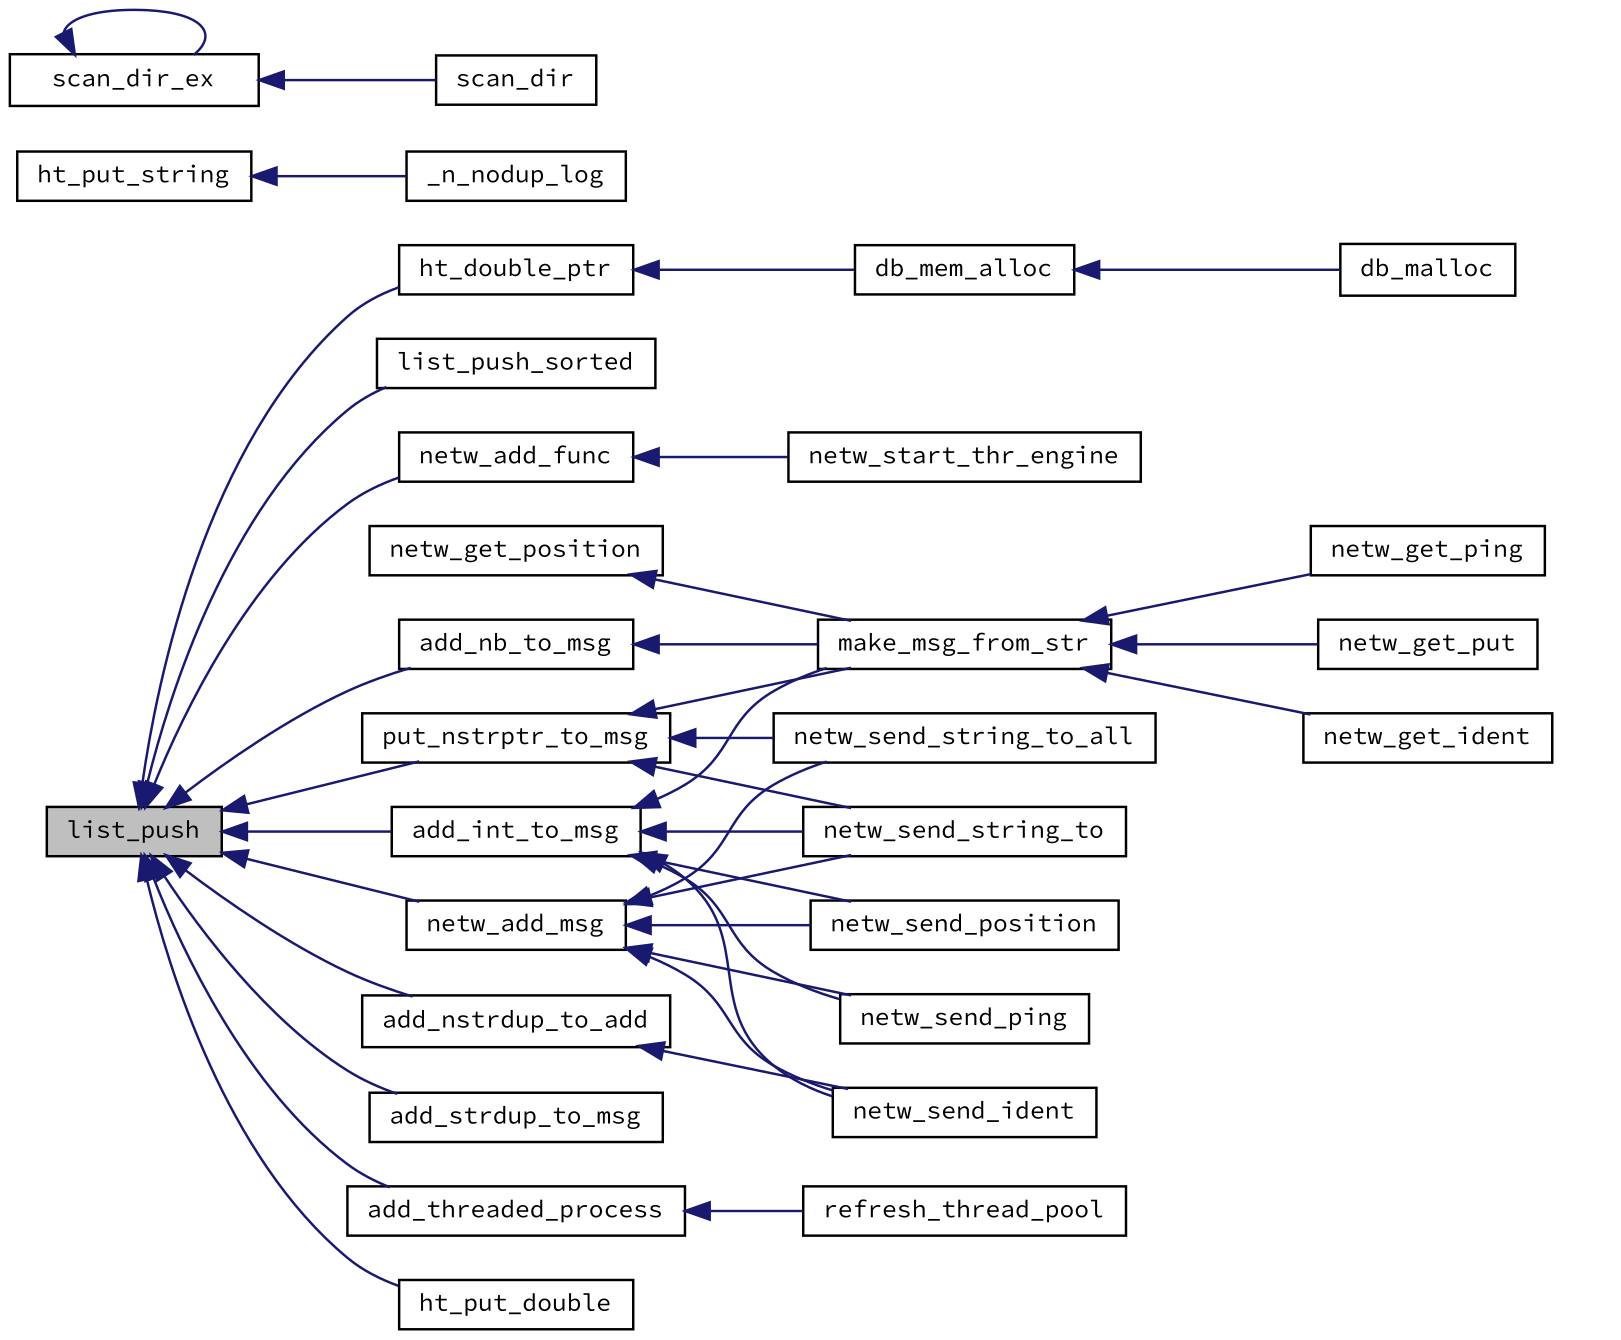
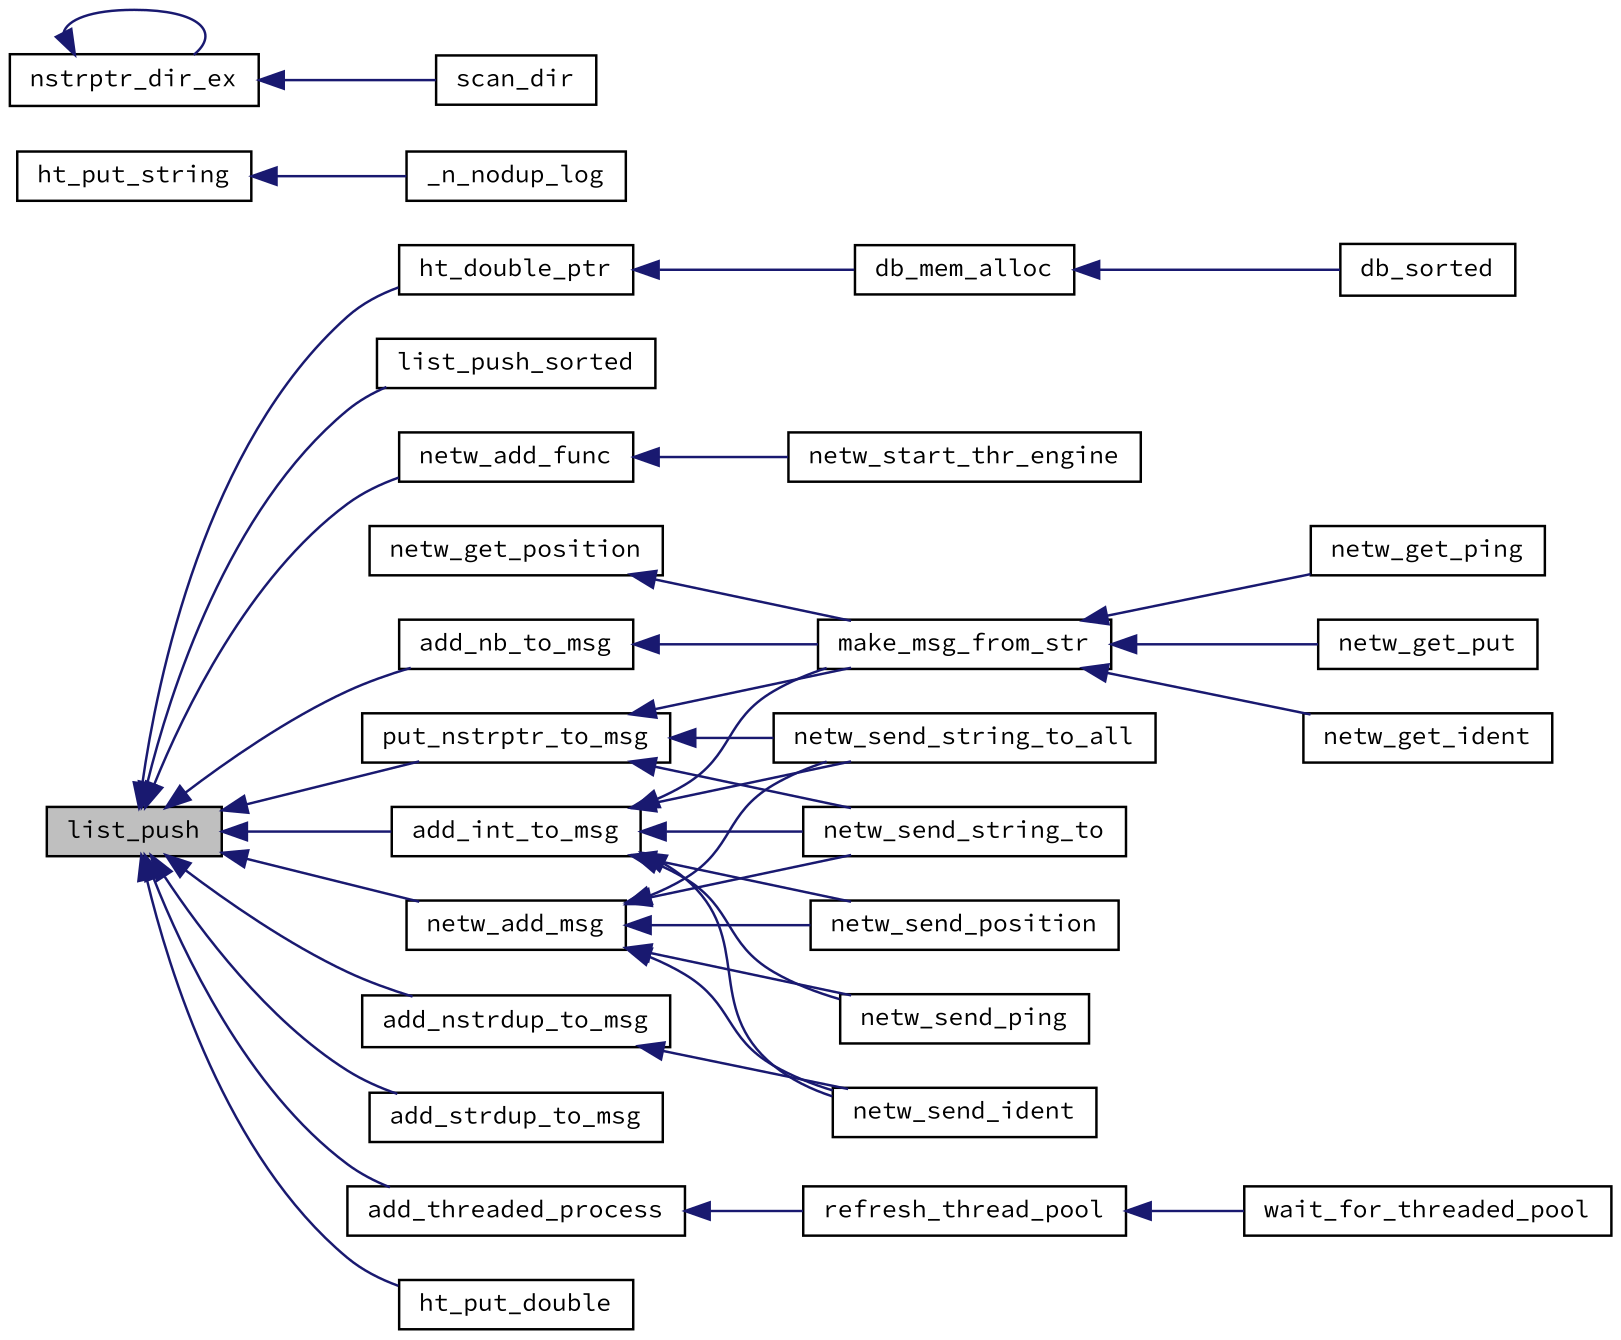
(134, 80) -> (134, 80)
(1428, 270) -> (1428, 270)
none -> (704, 792)
(516, 1021) -> (516, 1021)
none -> (1428, 1211)
